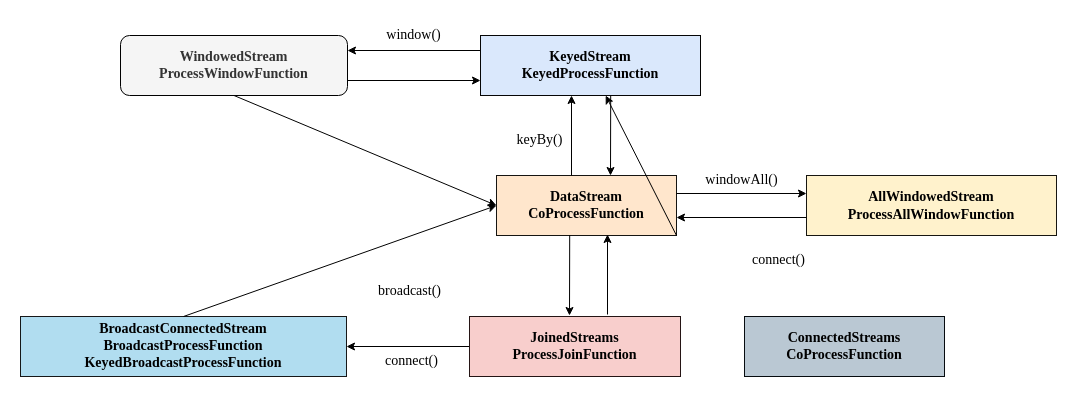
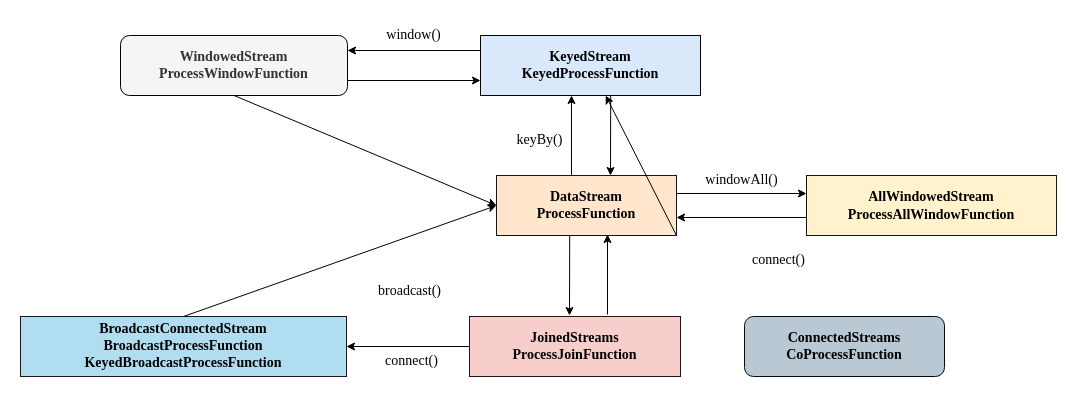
(587, 206) -> (587, 206)
(845, 347) -> (845, 347)
